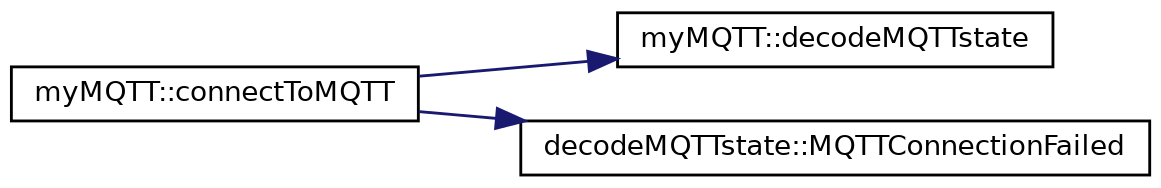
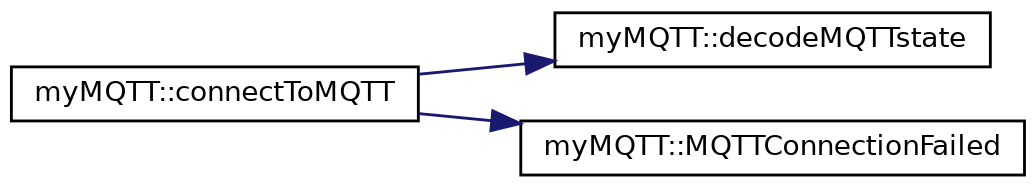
(835, 148) -> (773, 148)
